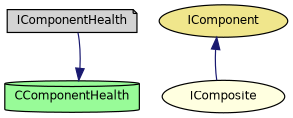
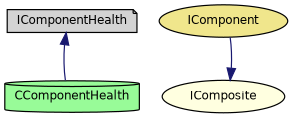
(80, 50) -> (64, 63)
(215, 65) -> (231, 53)
